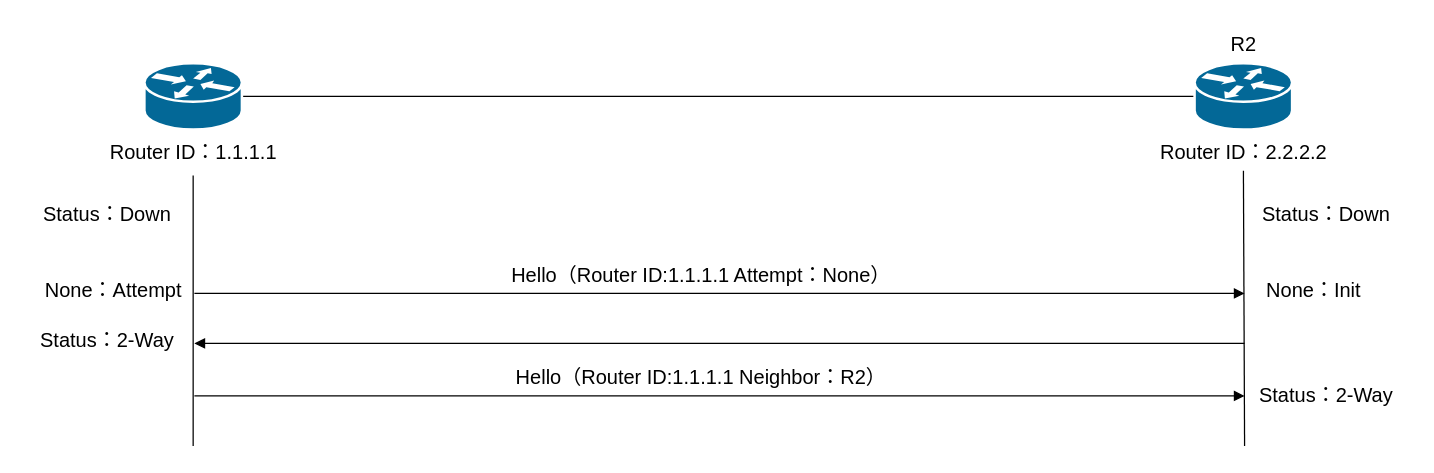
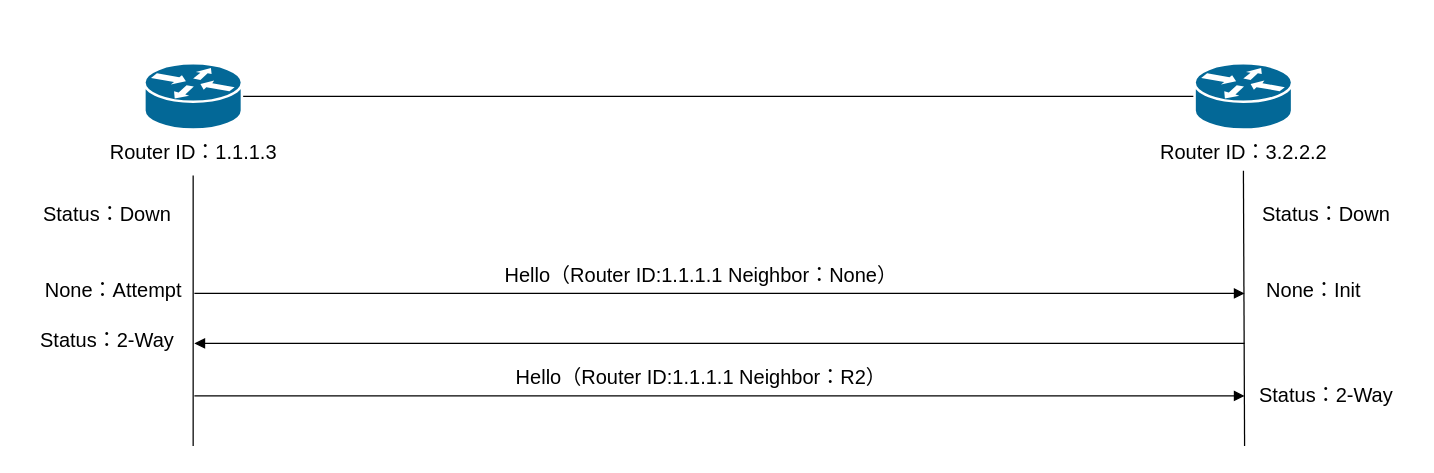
(1243, 44) -> none
(194, 152) -> (194, 152)
(1244, 152) -> (1244, 152)
(701, 274) -> (701, 274)
